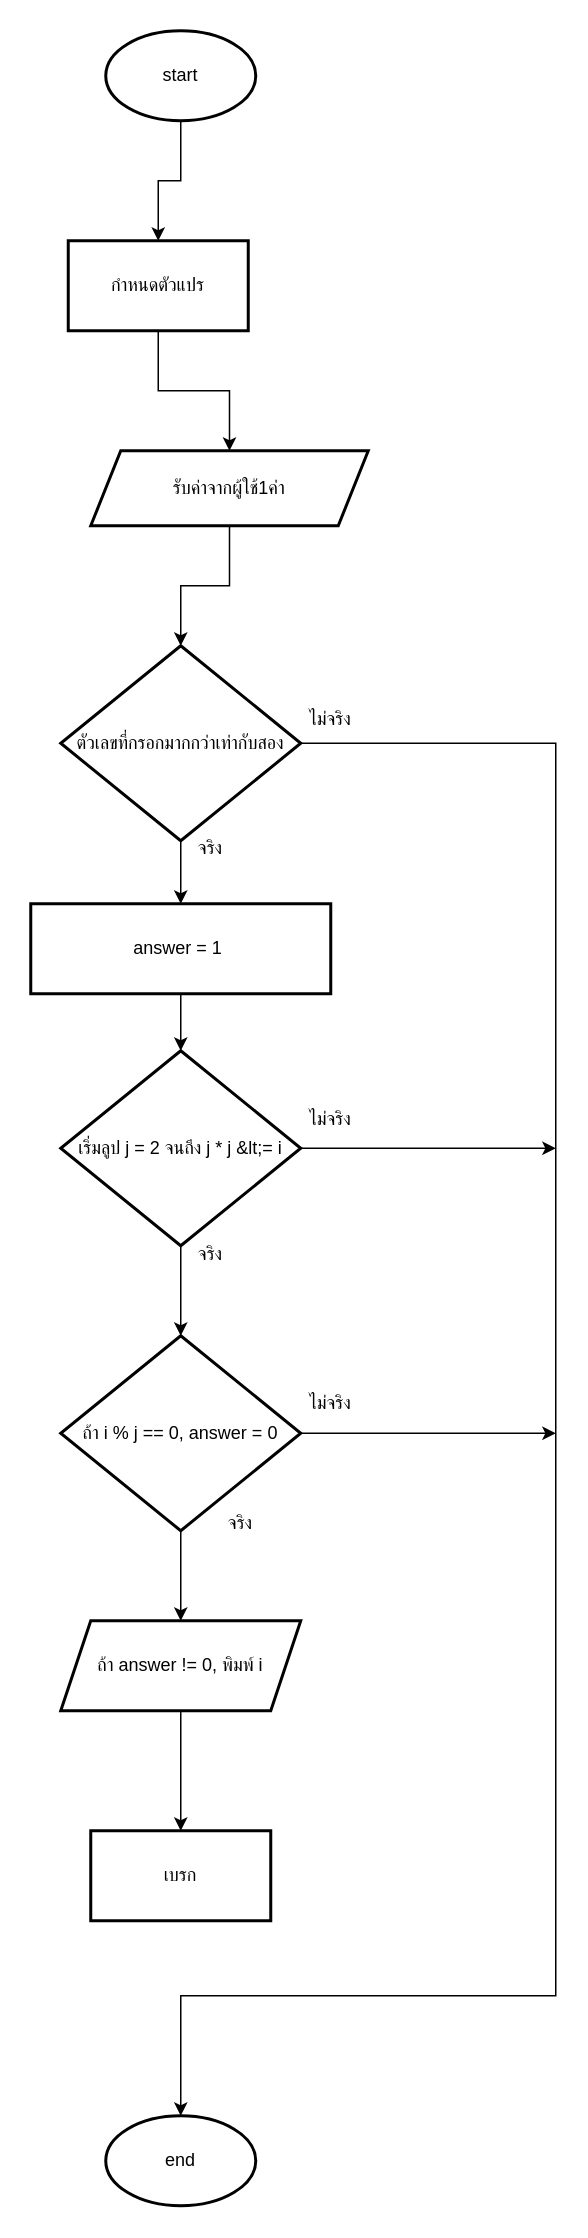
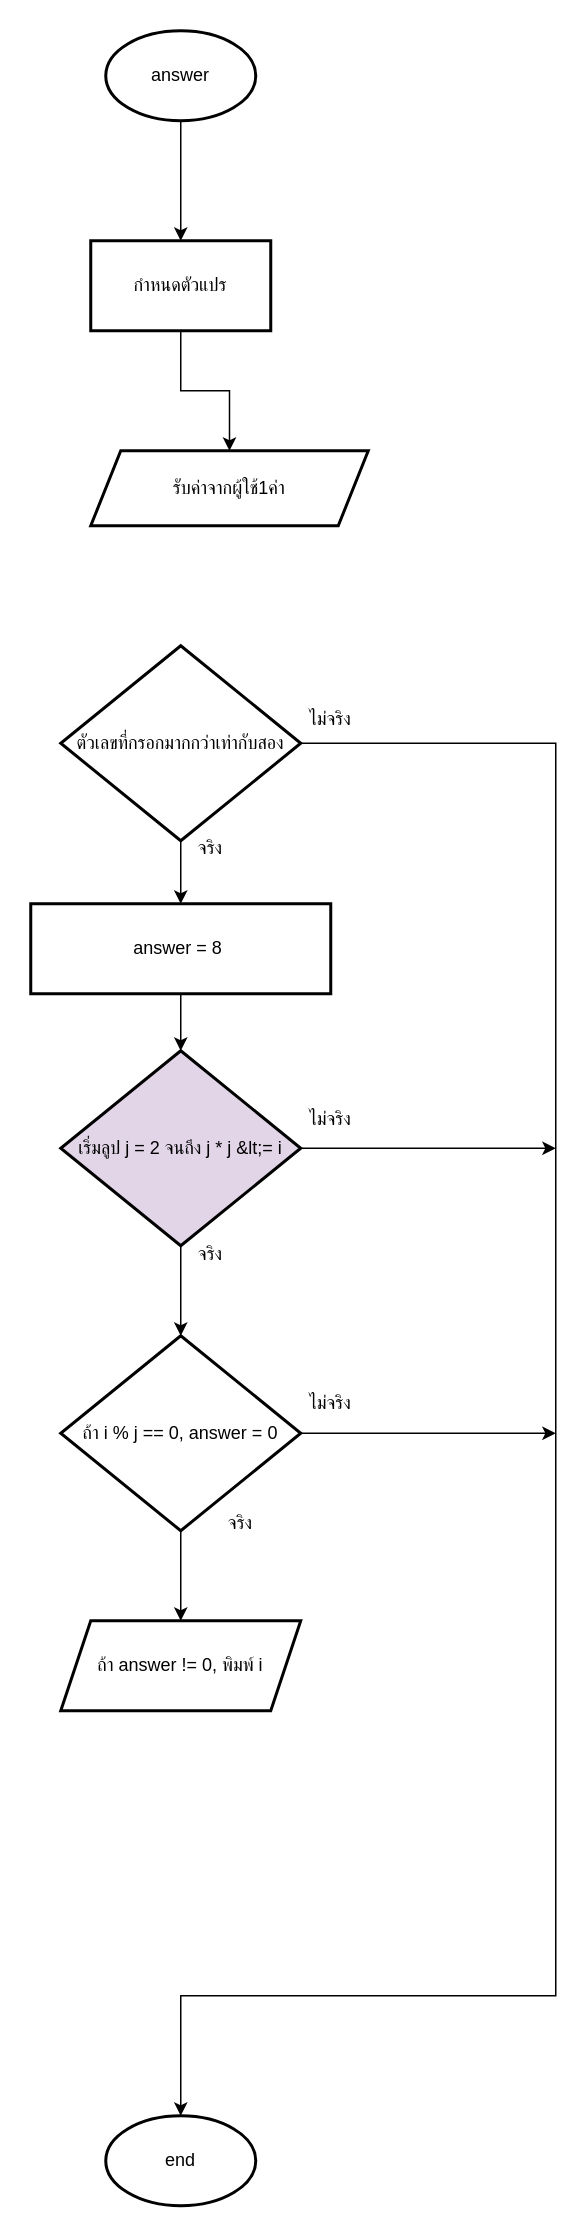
(181, 76) -> (181, 76)
(158, 286) -> (181, 286)
(210, 586) -> none
(181, 949) -> (181, 949)
(181, 1148) -> (181, 1148)
(181, 1766) -> none
(181, 1876) -> none
